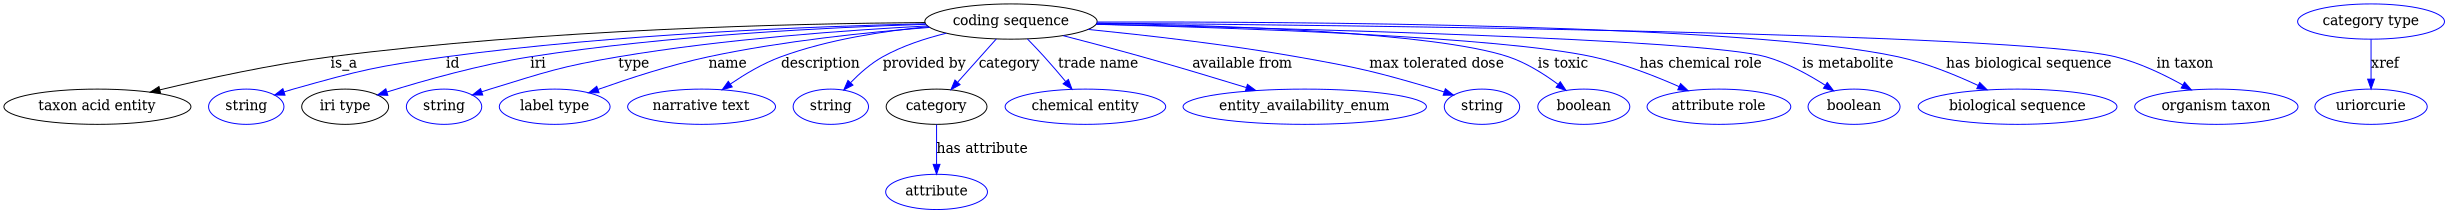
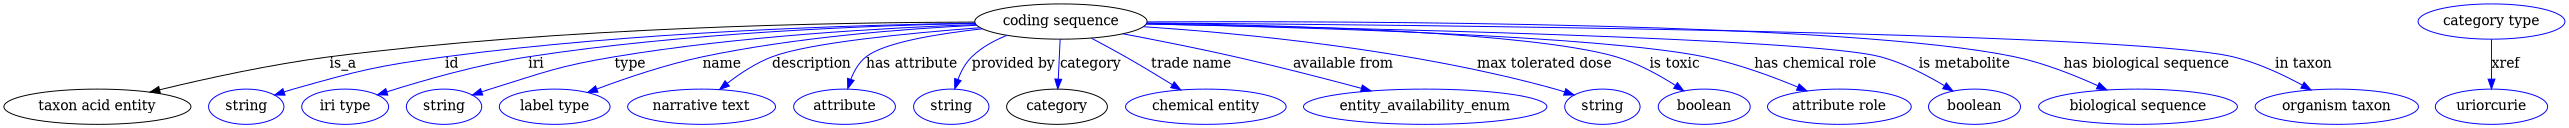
(345, 107) -> (345, 107)
(937, 144) -> (909, 40)
